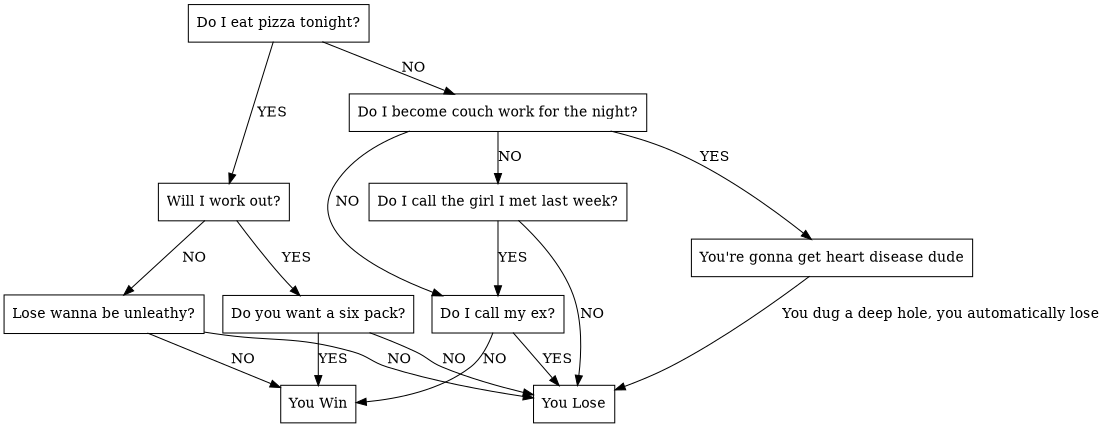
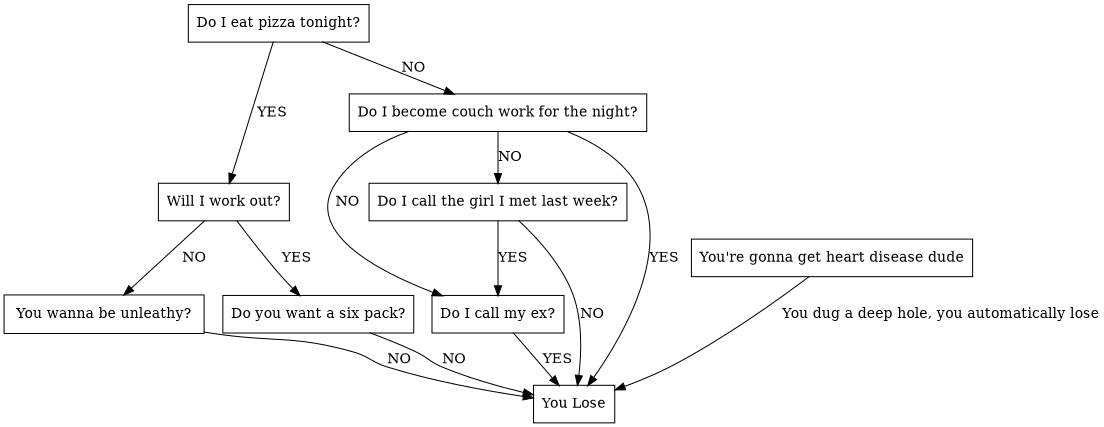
(713, 171) -> (650, 241)
(104, 314) -> (104, 314)
(318, 404) -> none
